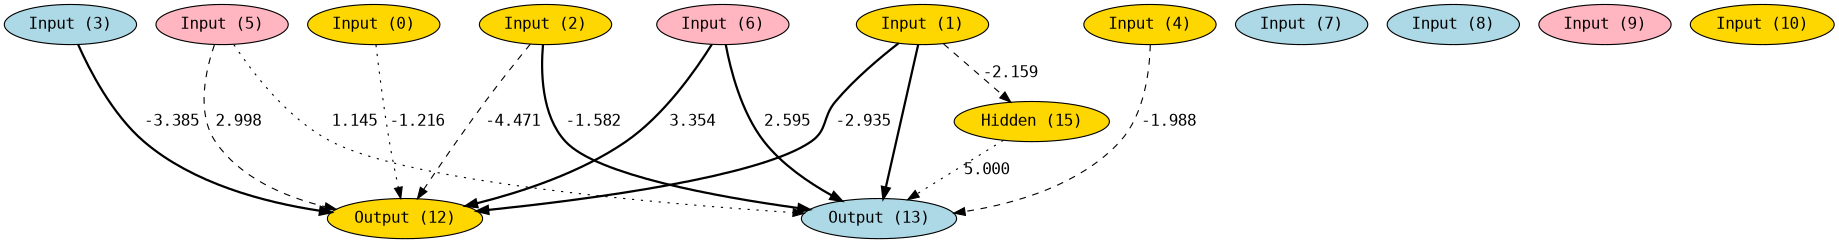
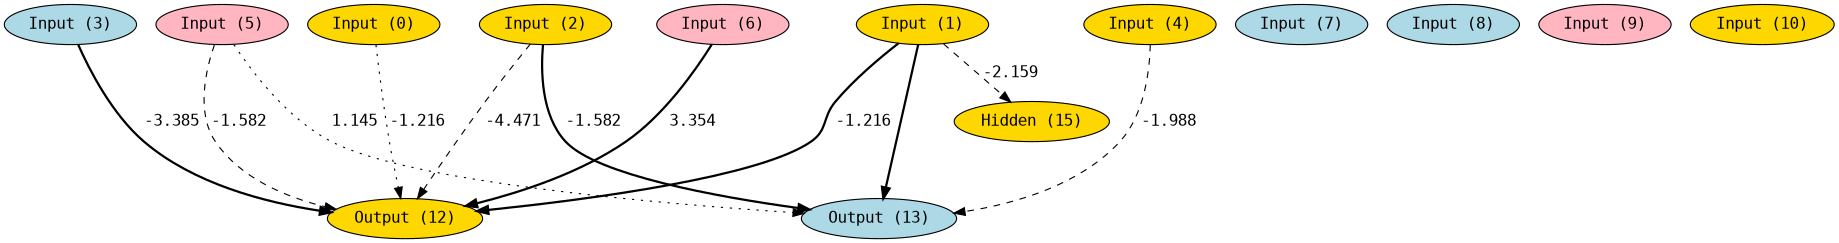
(239, 122) -> (239, 122)
(863, 122) -> (863, 122)
(759, 134) -> none
(960, 167) -> none
